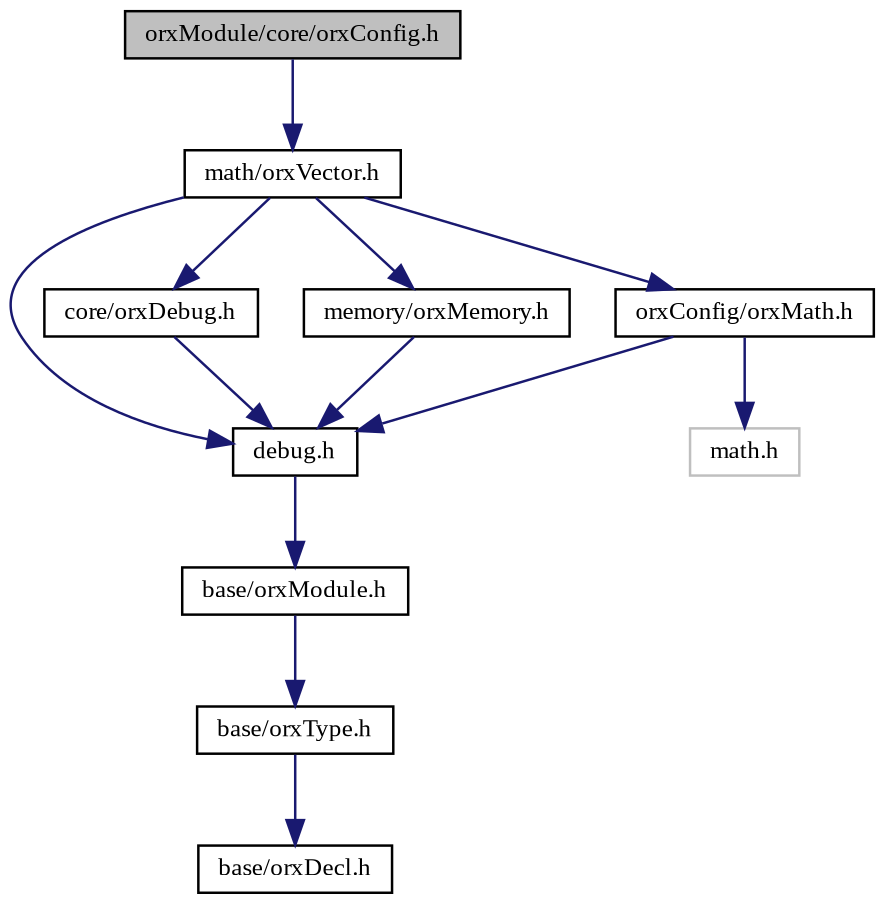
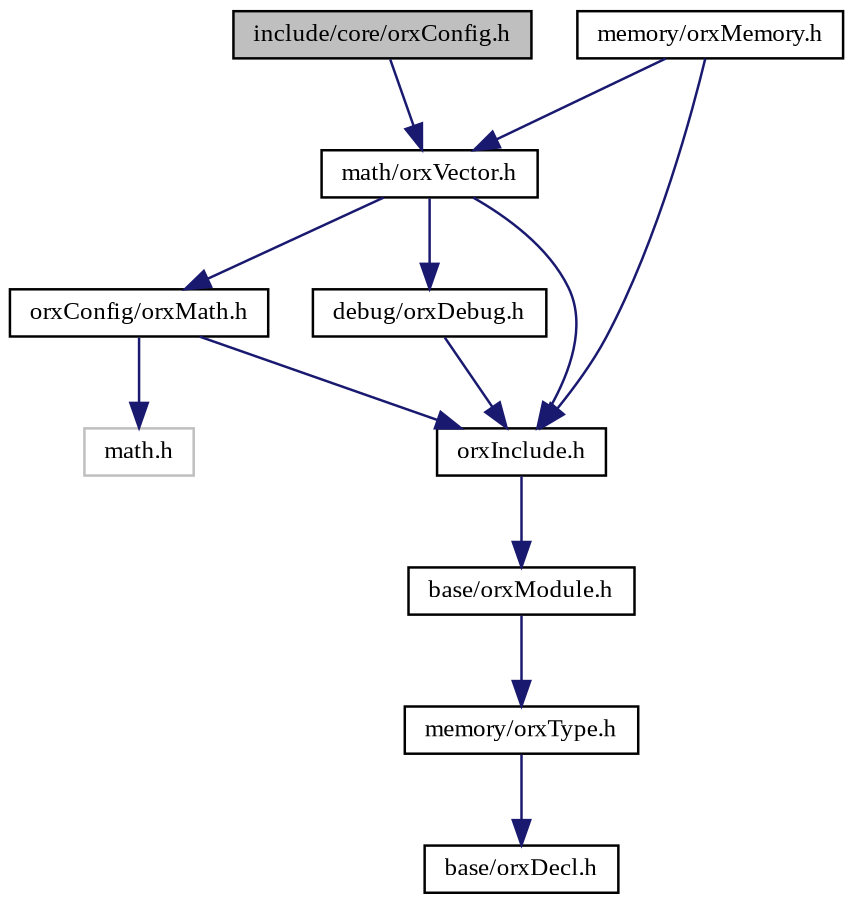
(293, 35) -> (382, 35)
(355, 235) -> (581, 99)
(151, 313) -> (430, 313)
(295, 452) -> (522, 452)
(295, 730) -> (522, 730)
